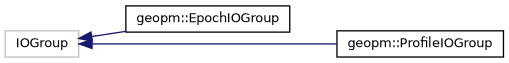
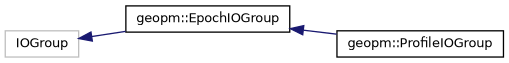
(215, 44) -> (320, 32)
